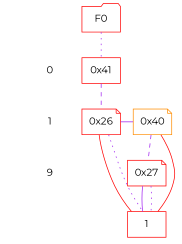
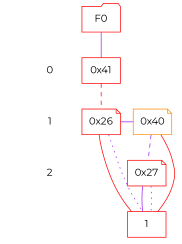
(101, 45) -> (101, 45)
(101, 96) -> (101, 96)
(50, 173) -> (50, 173)
